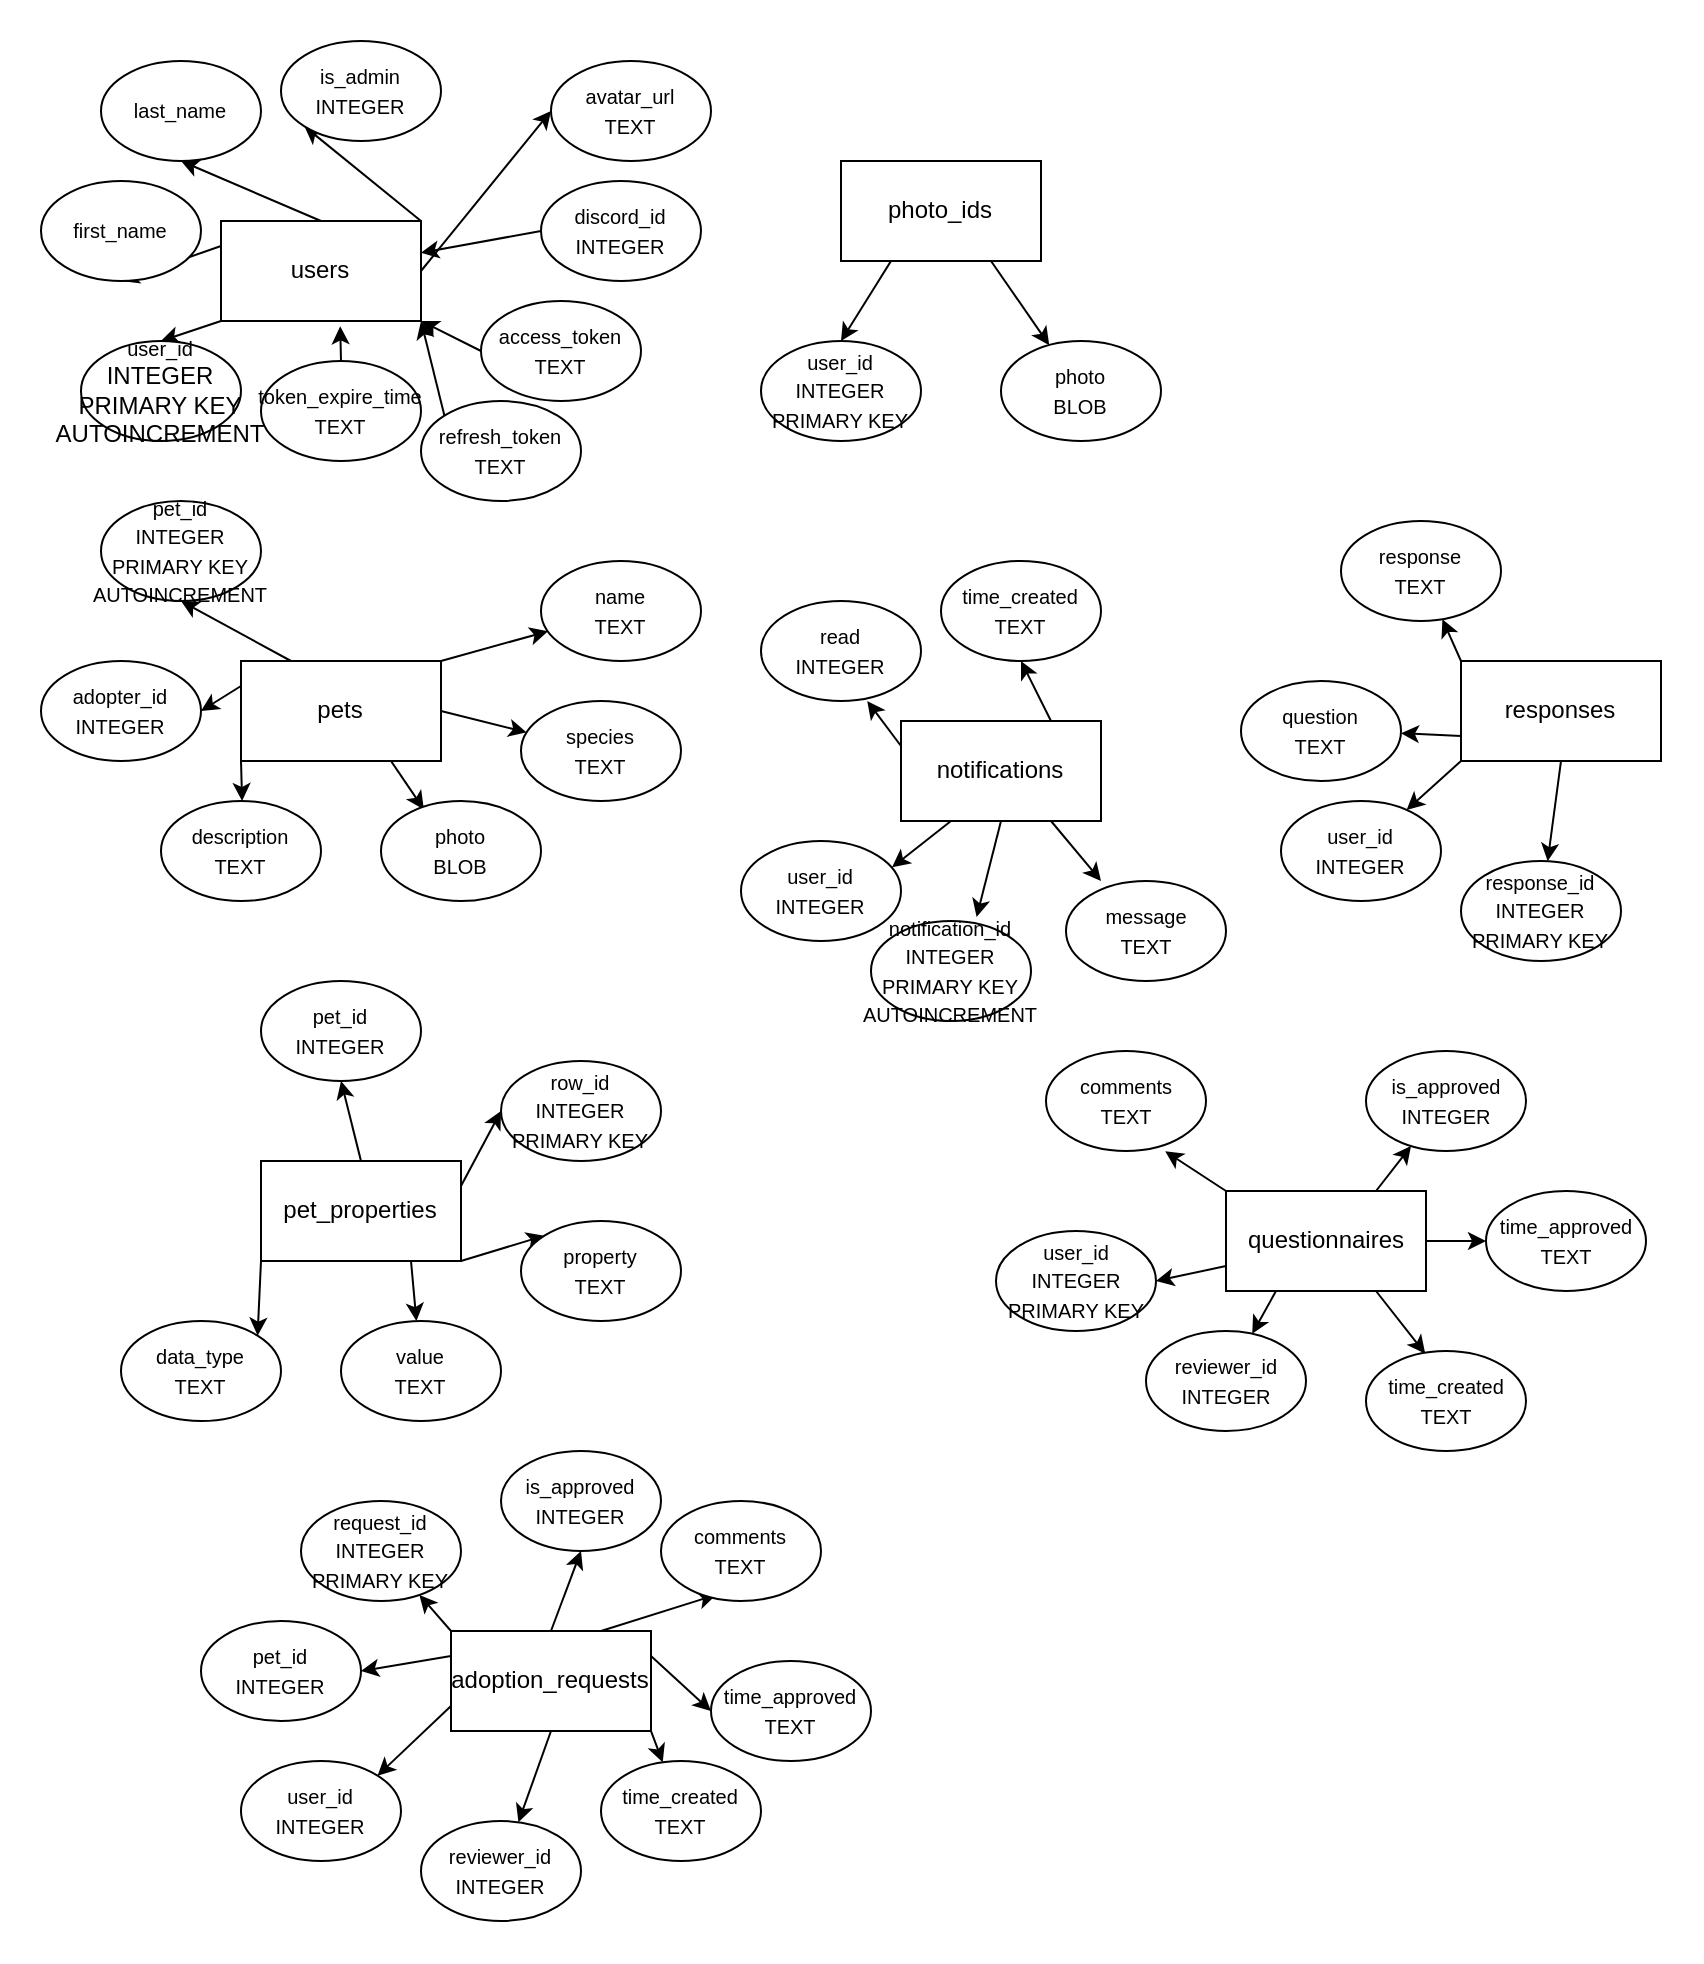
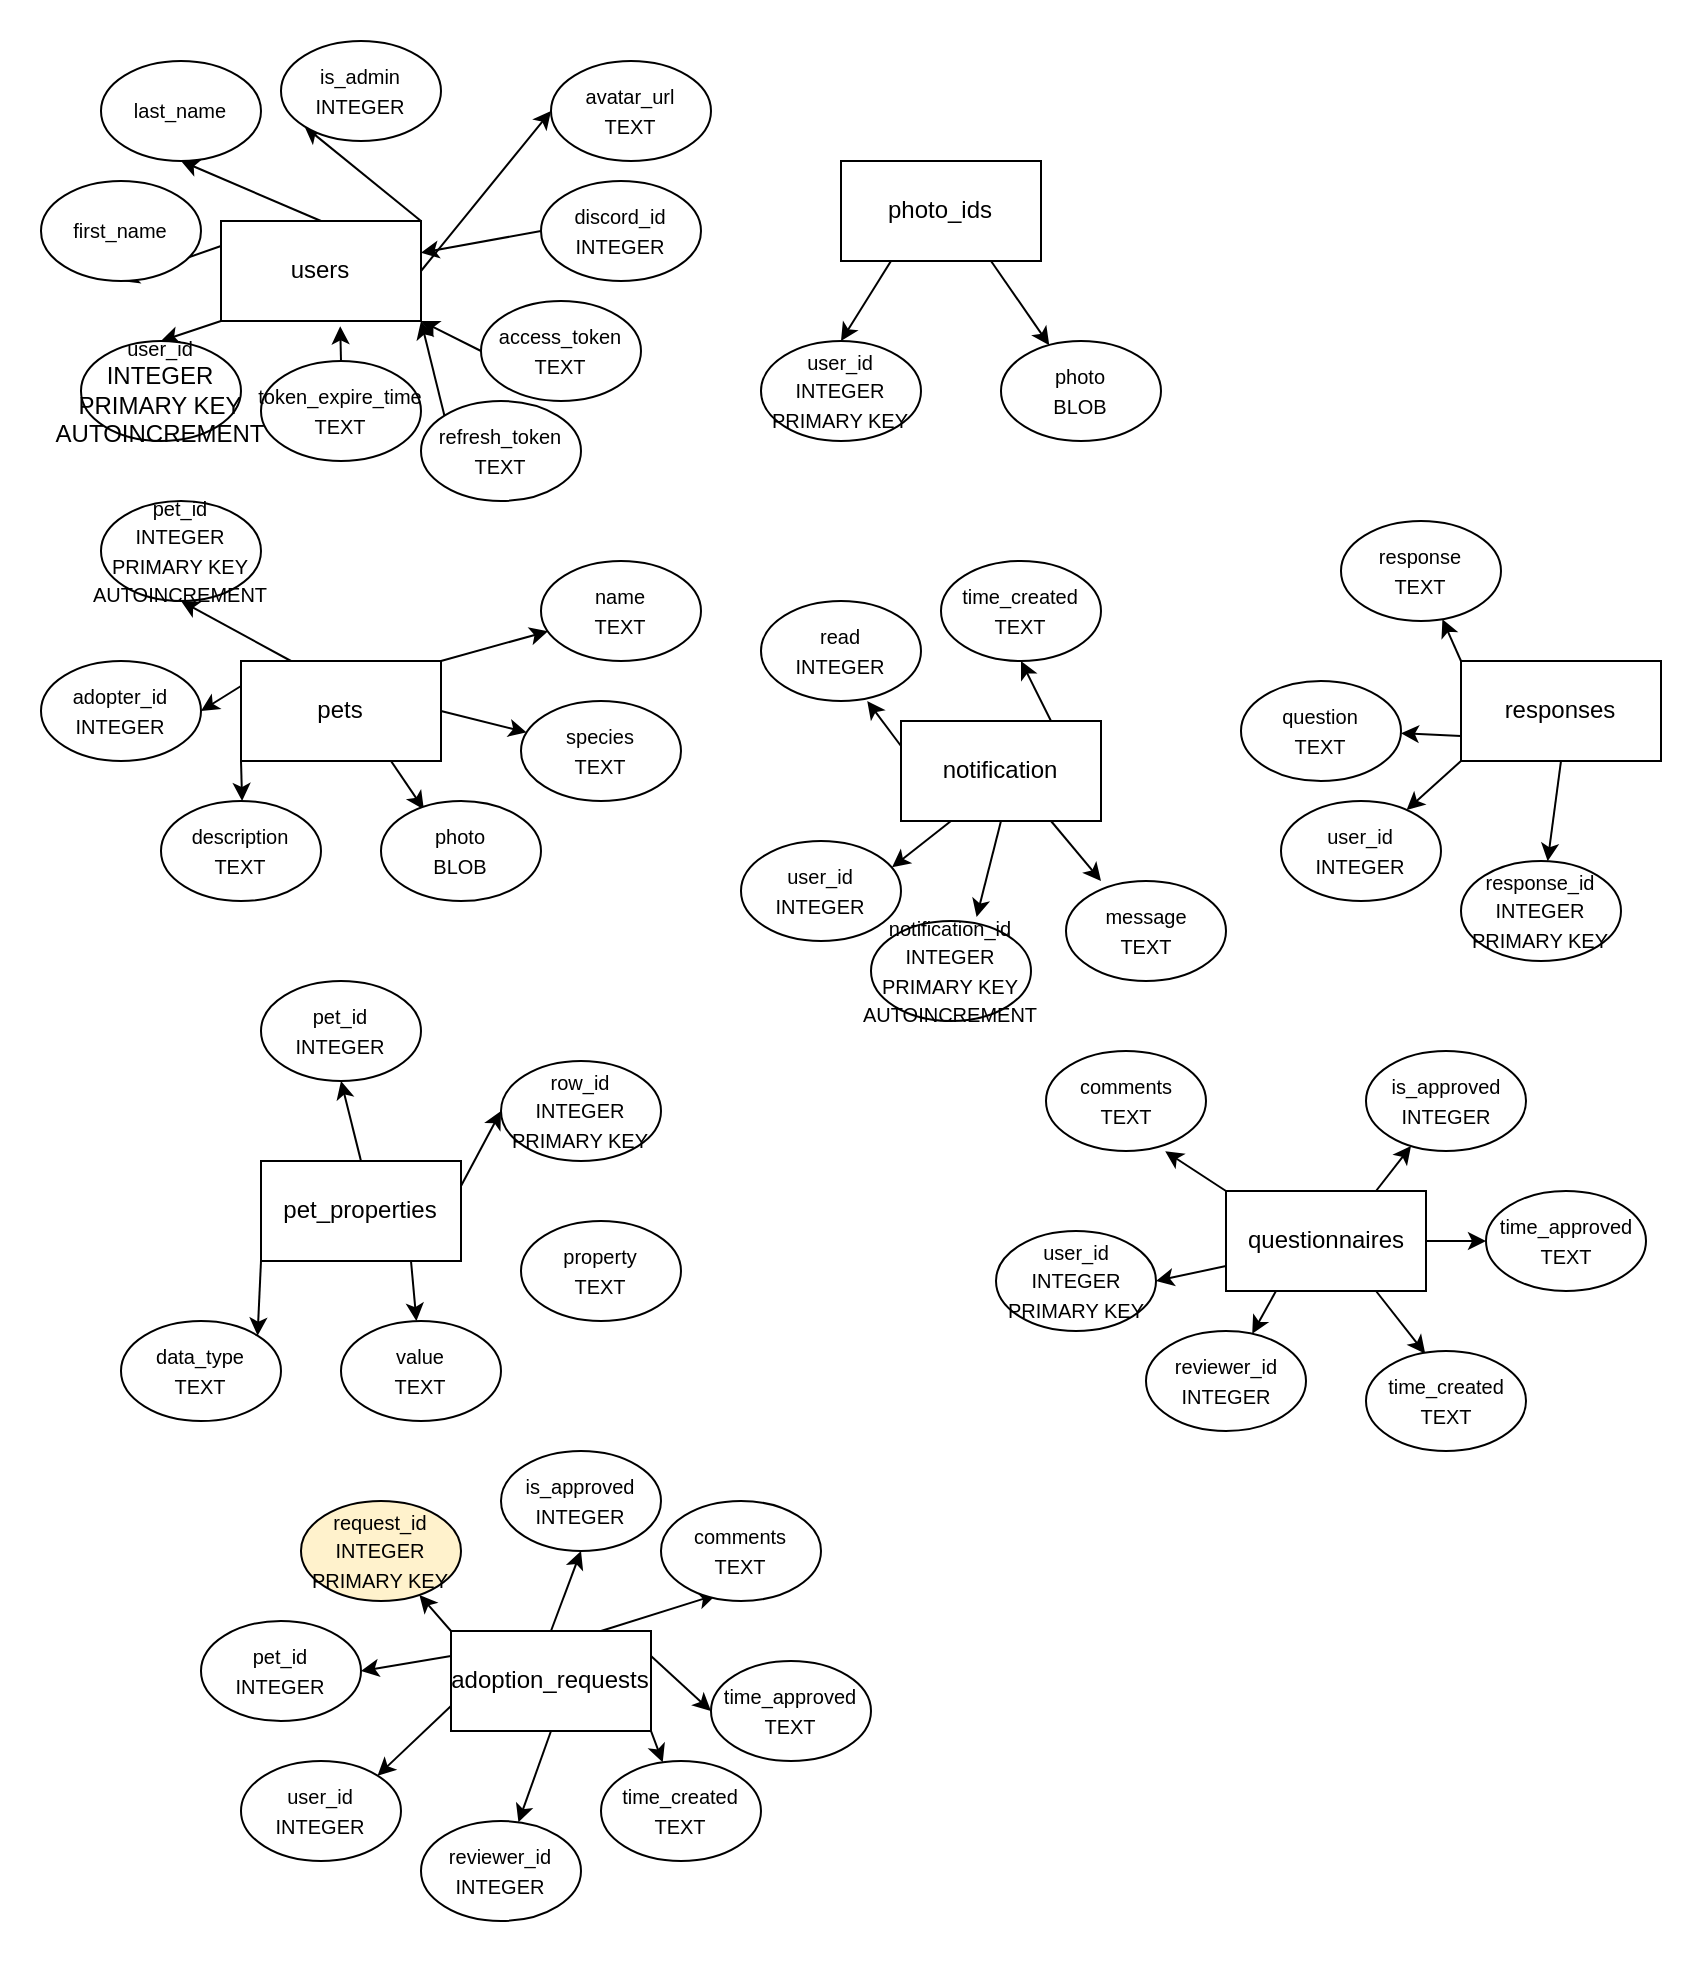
(1001, 771) -> (1001, 771)
(497, 1250) -> none
(381, 1551) -> (381, 1551)
